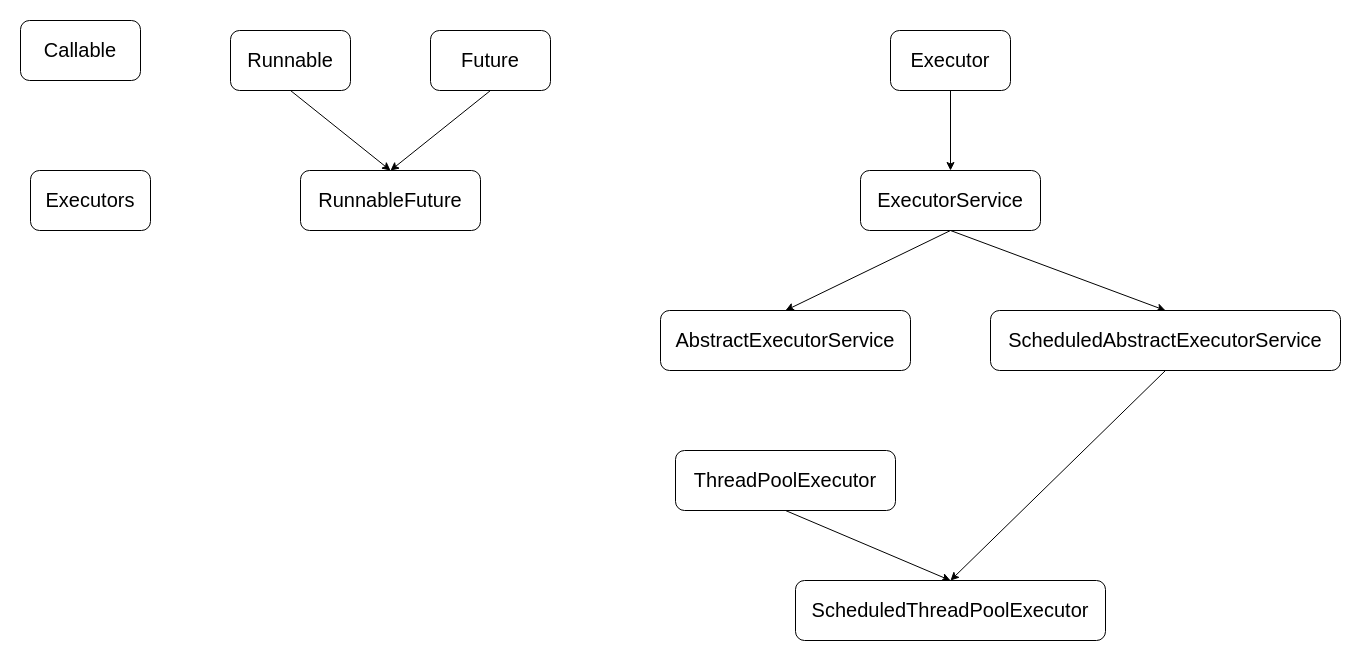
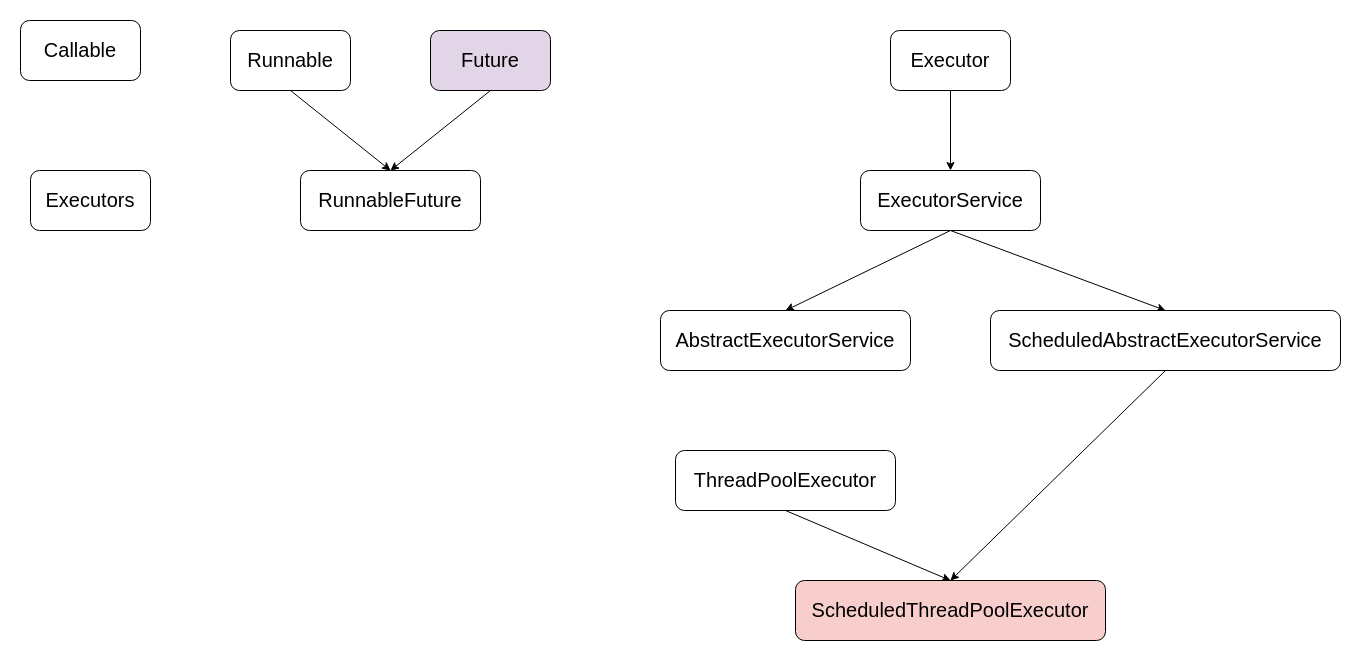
(491, 61) -> (491, 61)
(951, 611) -> (951, 611)
